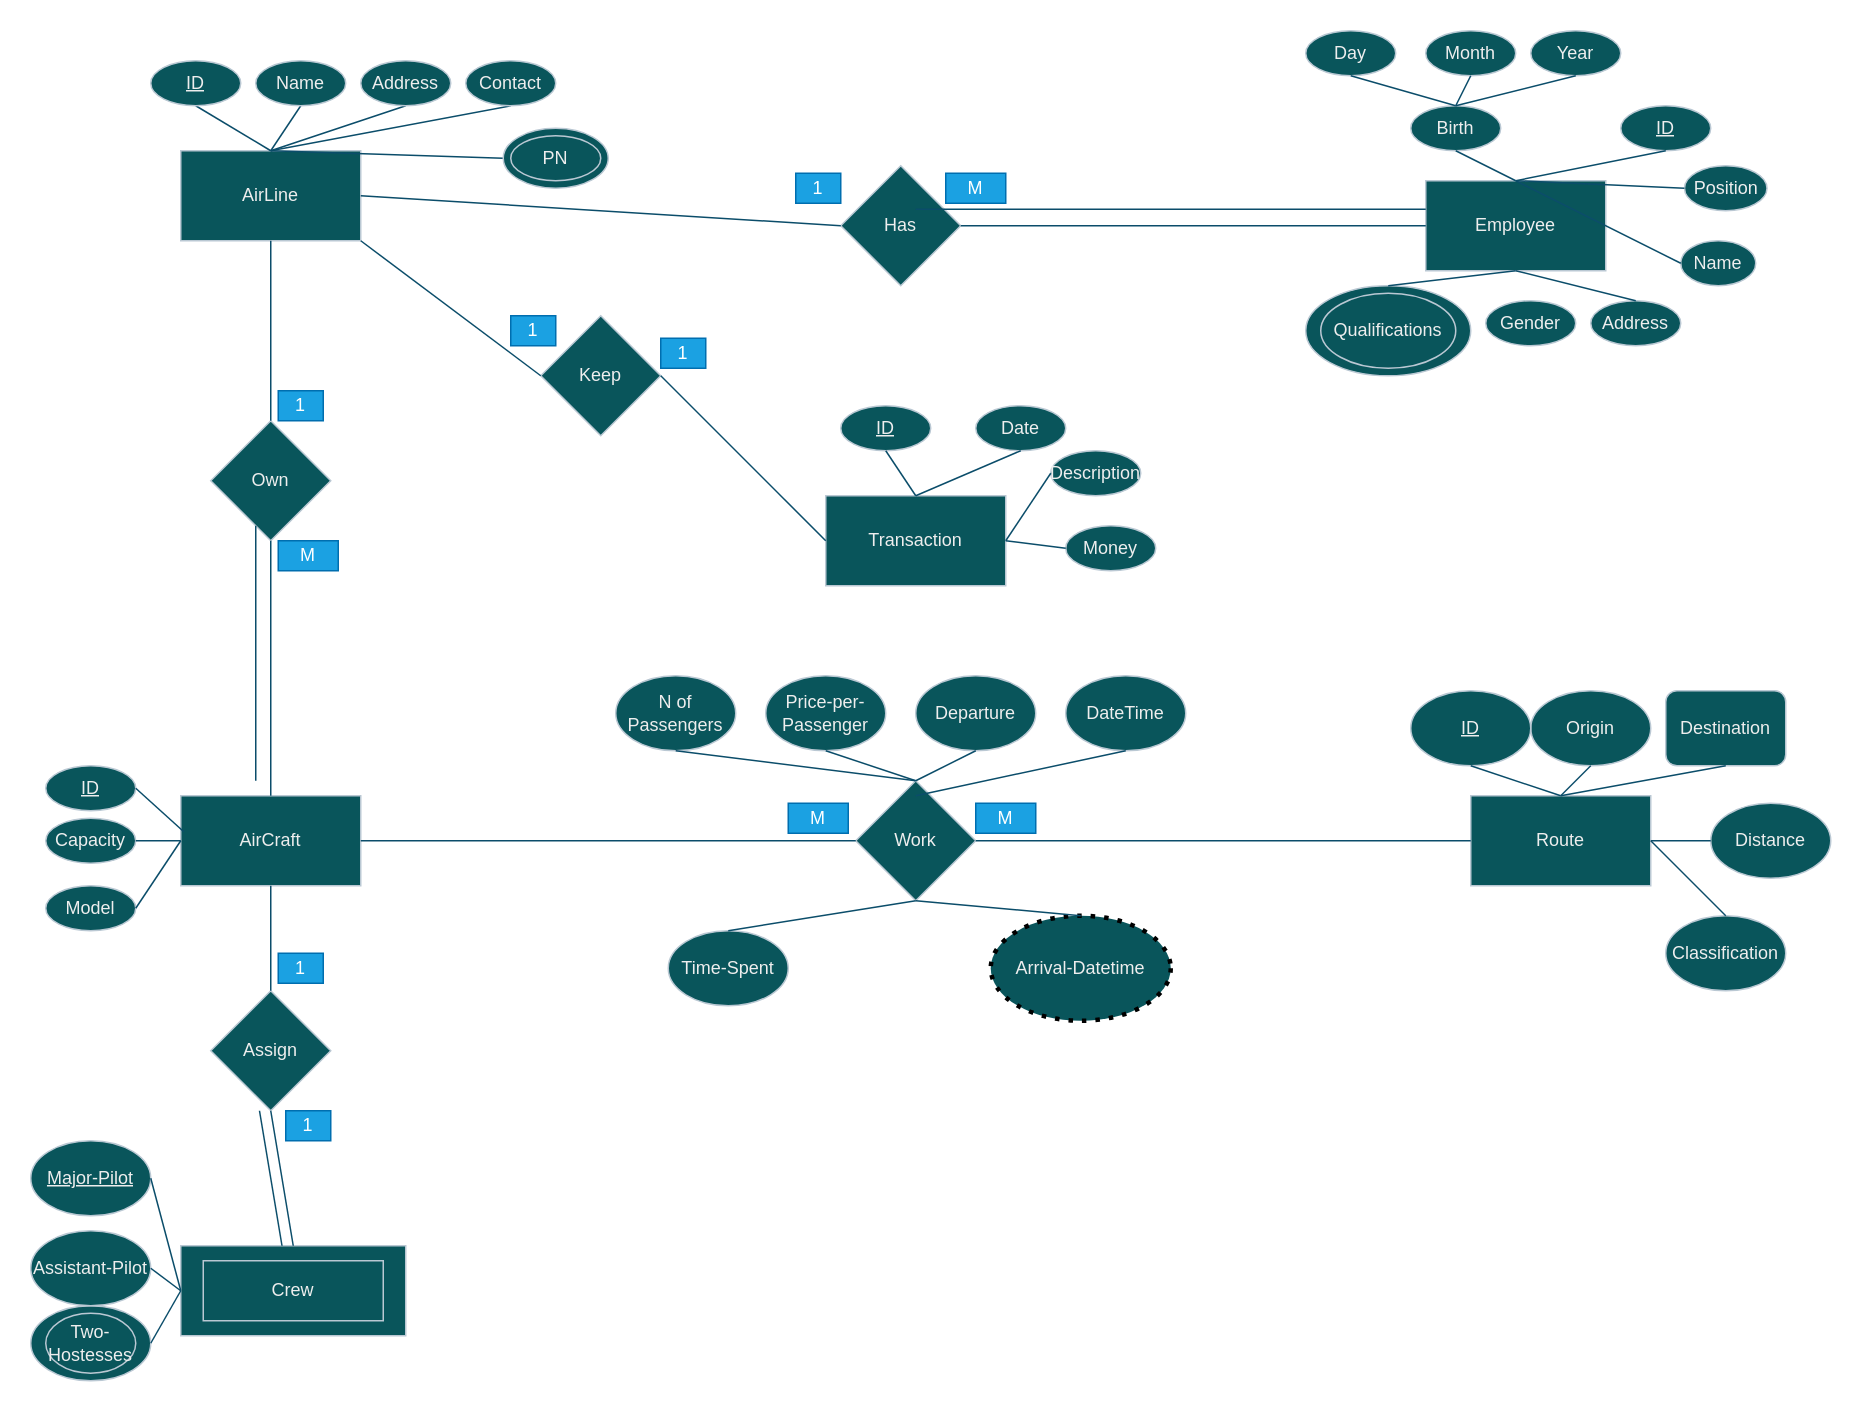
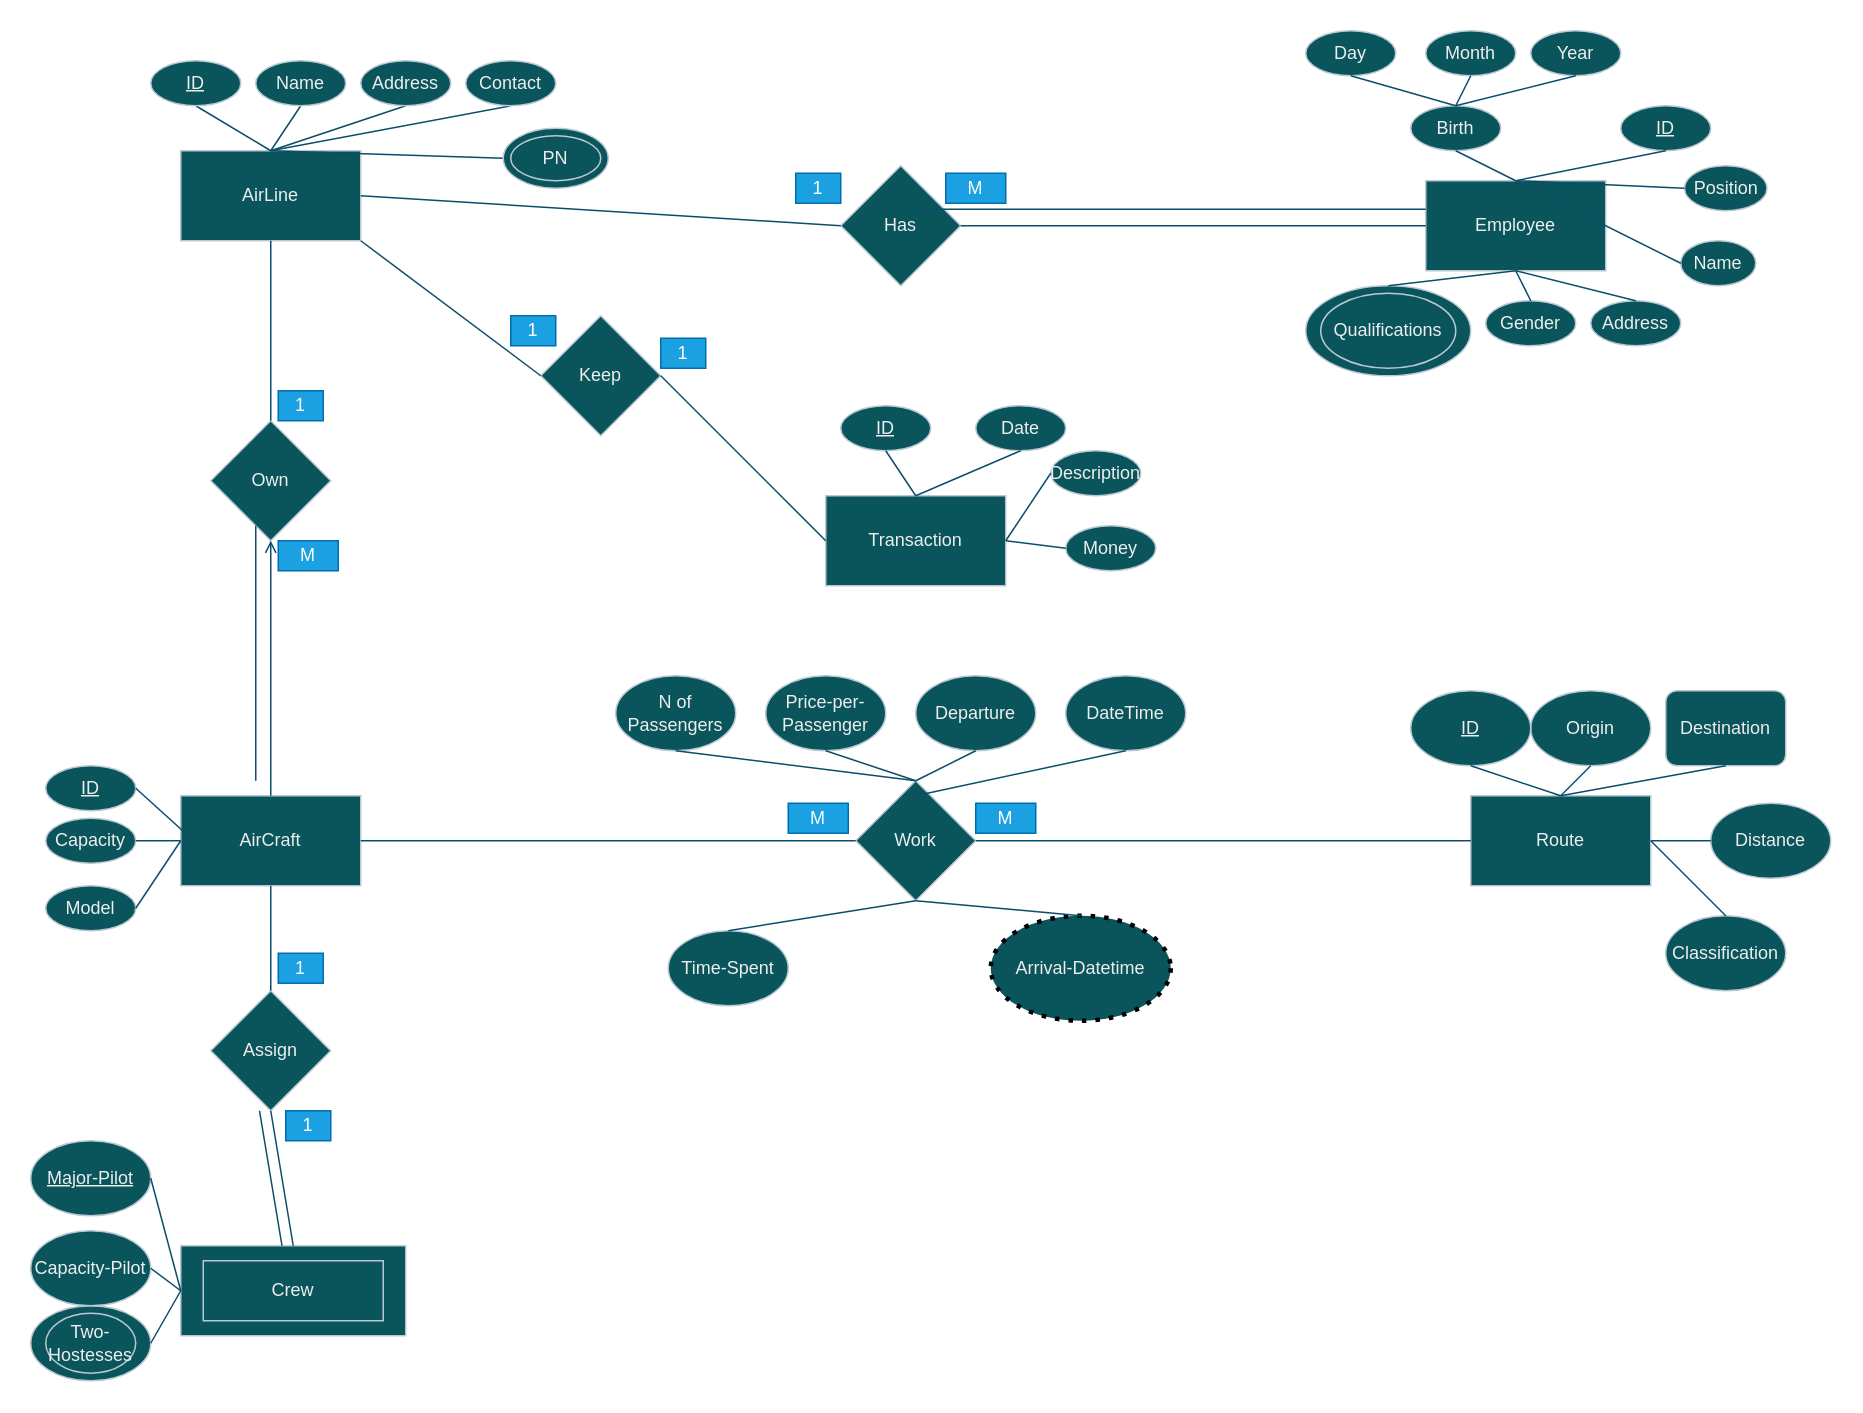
none -> (1523, 286)
(271, 546) -> (271, 548)
(91, 1268) -> (91, 1268)
